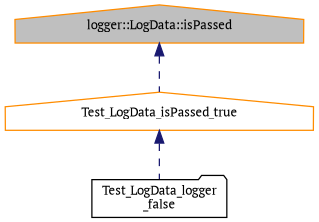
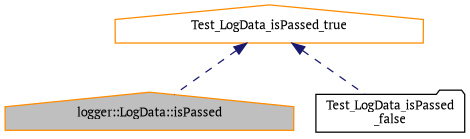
(159, 74) -> (205, 72)
(159, 199) -> (390, 113)
